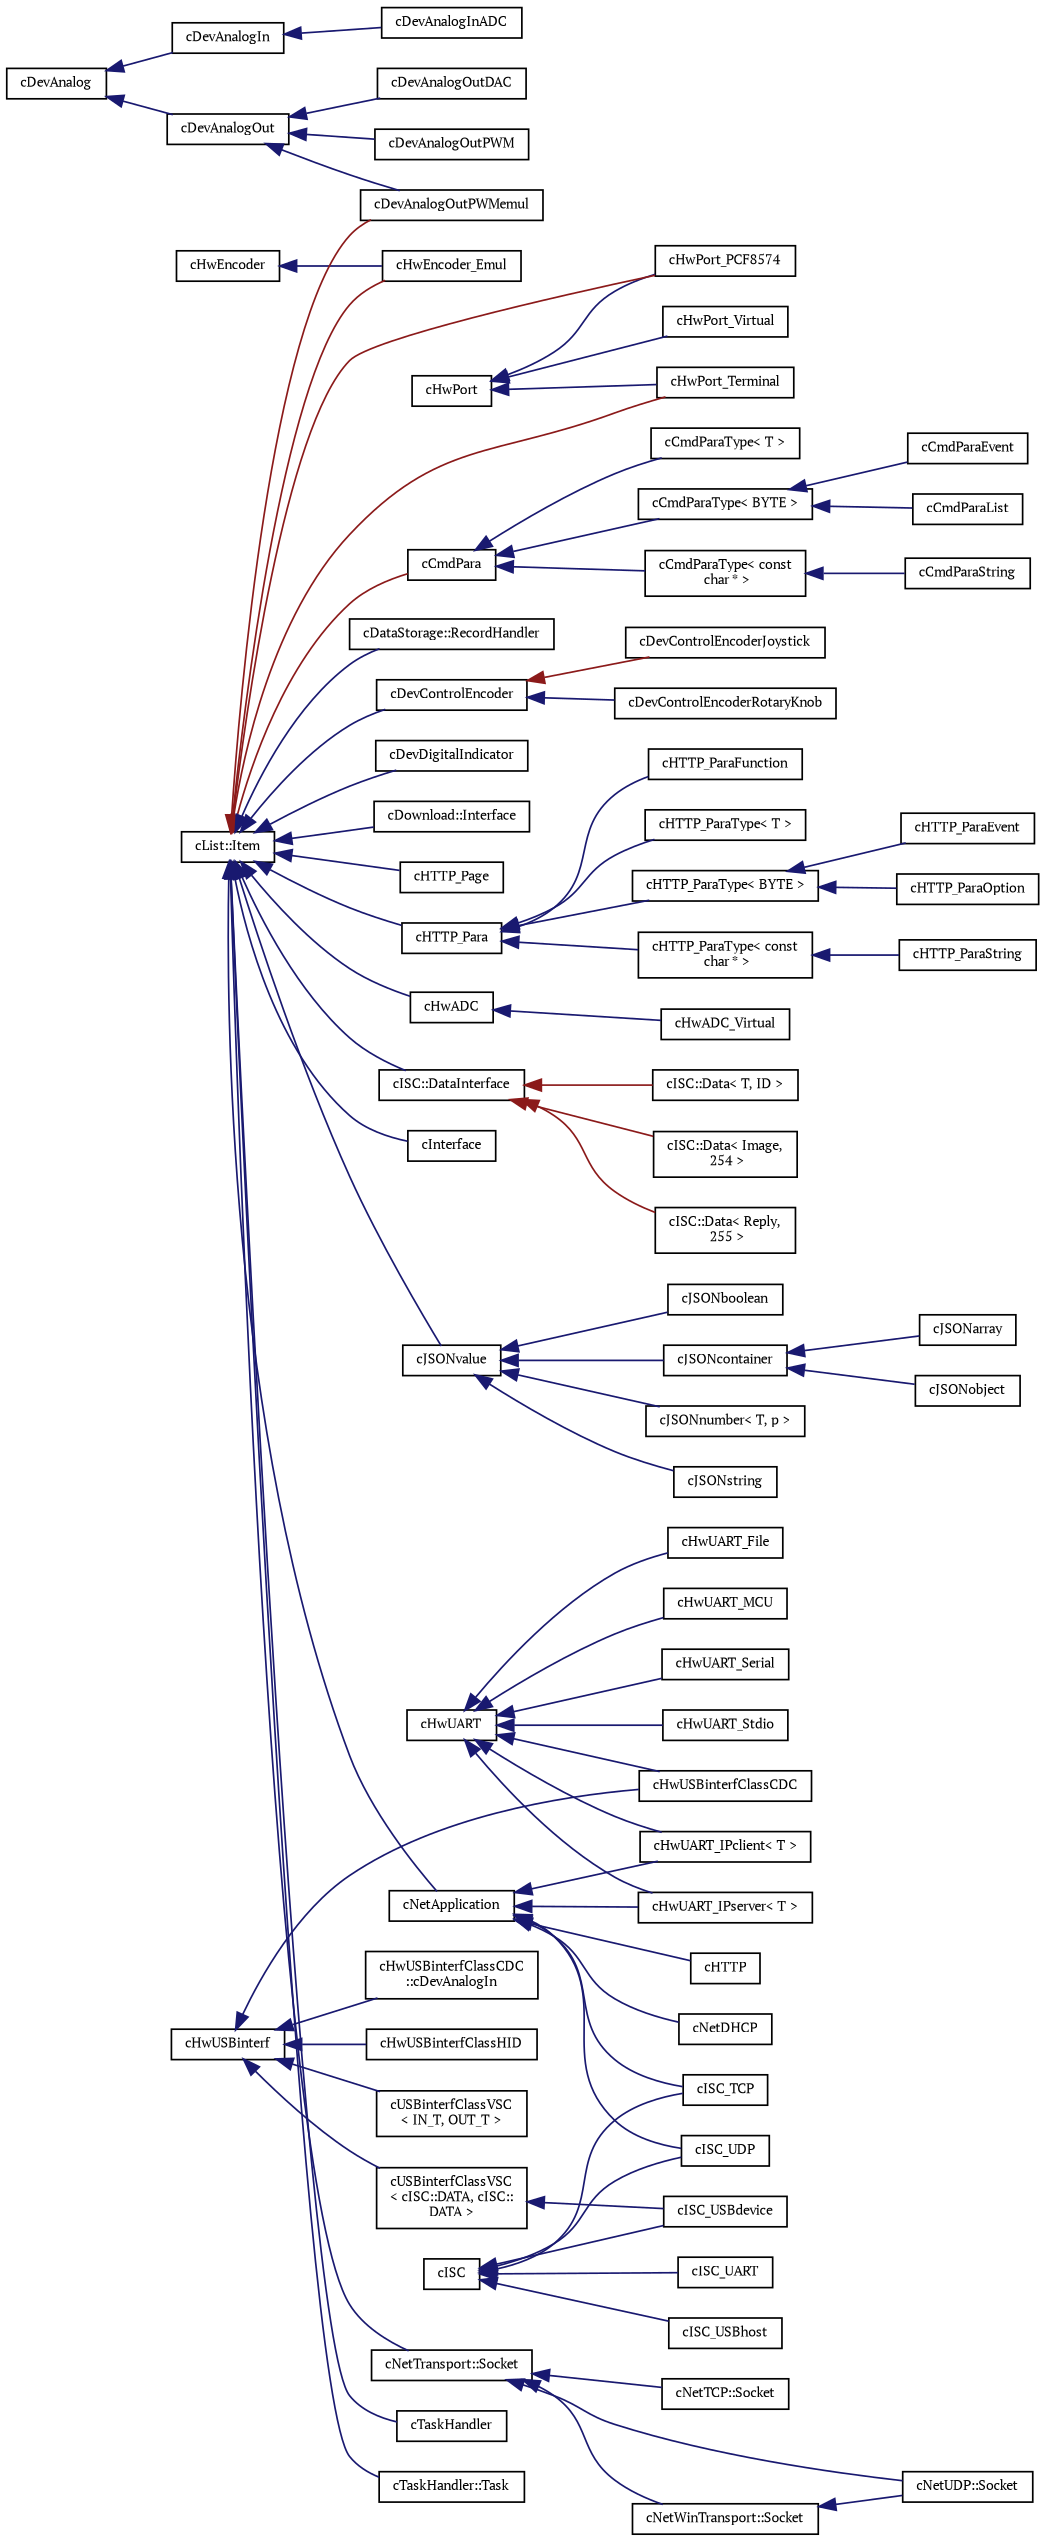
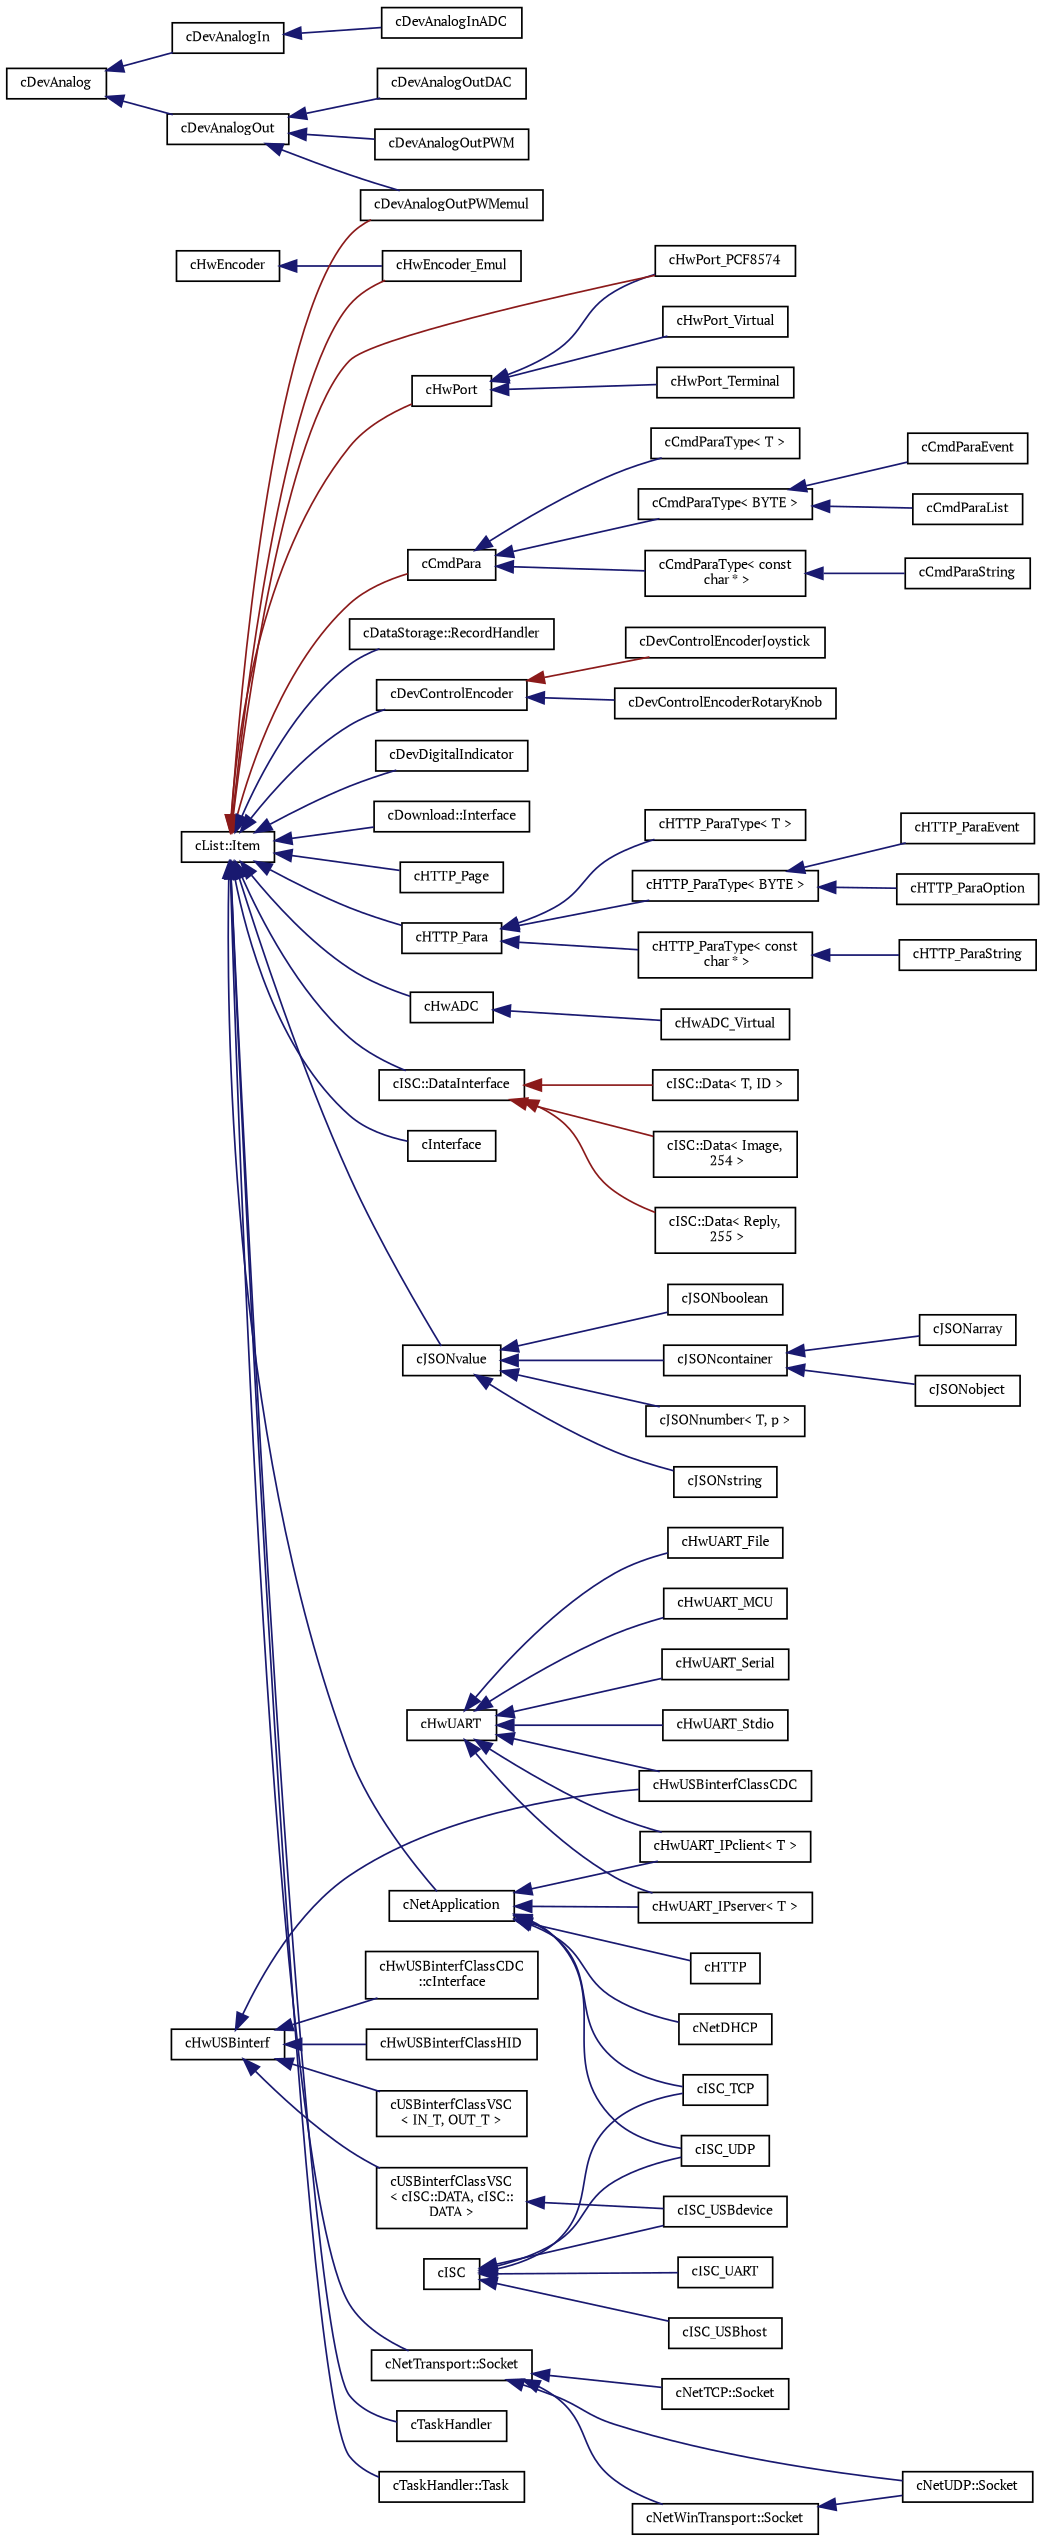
(365, 520) -> (285, 564)
(725, 764) -> none
(452, 1975) -> (452, 1975)
